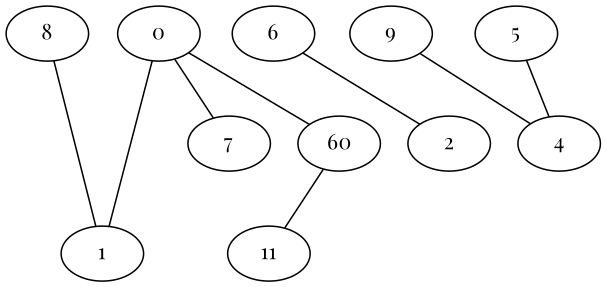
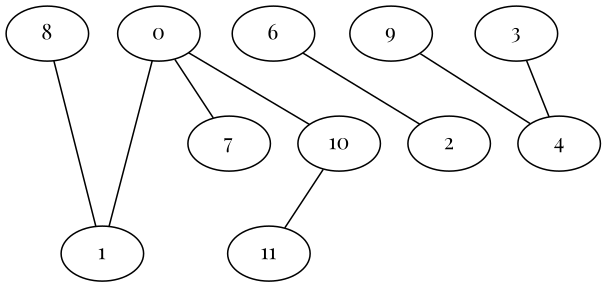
(516, 34) -> (516, 34)
(339, 144) -> (339, 144)
